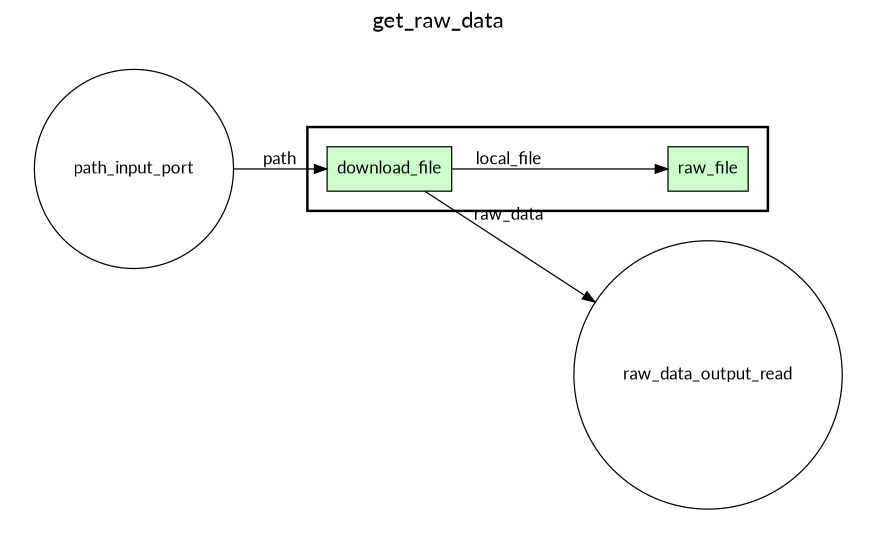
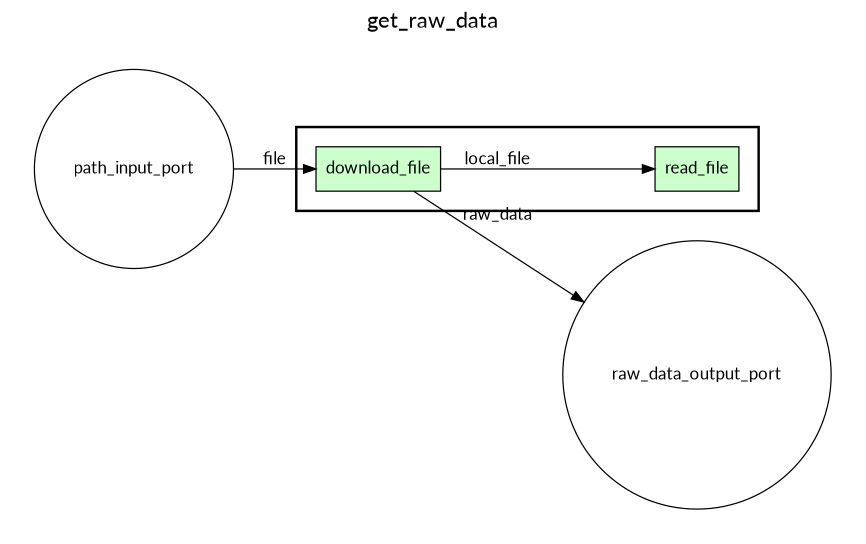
(280, 160) -> (275, 160)
(708, 169) -> (697, 169)
(708, 375) -> (697, 375)
